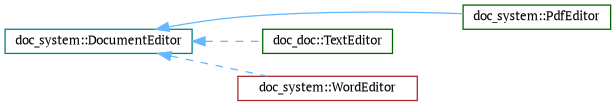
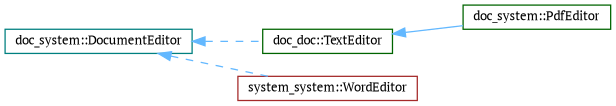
(315, 13) -> (434, 29)
(328, 88) -> (328, 88)
